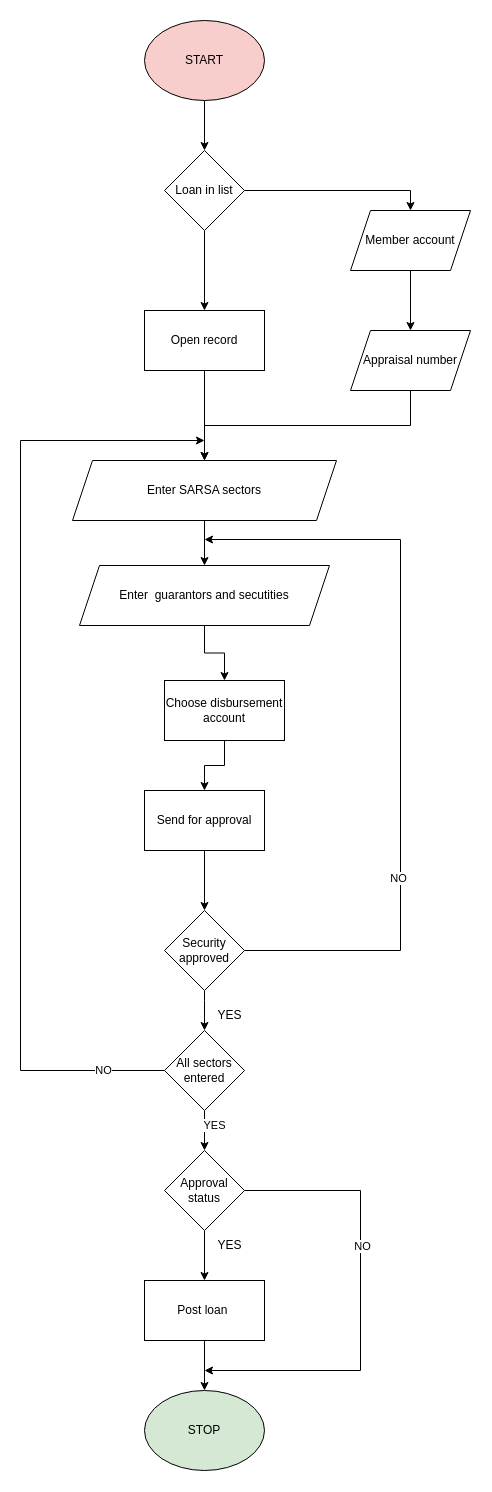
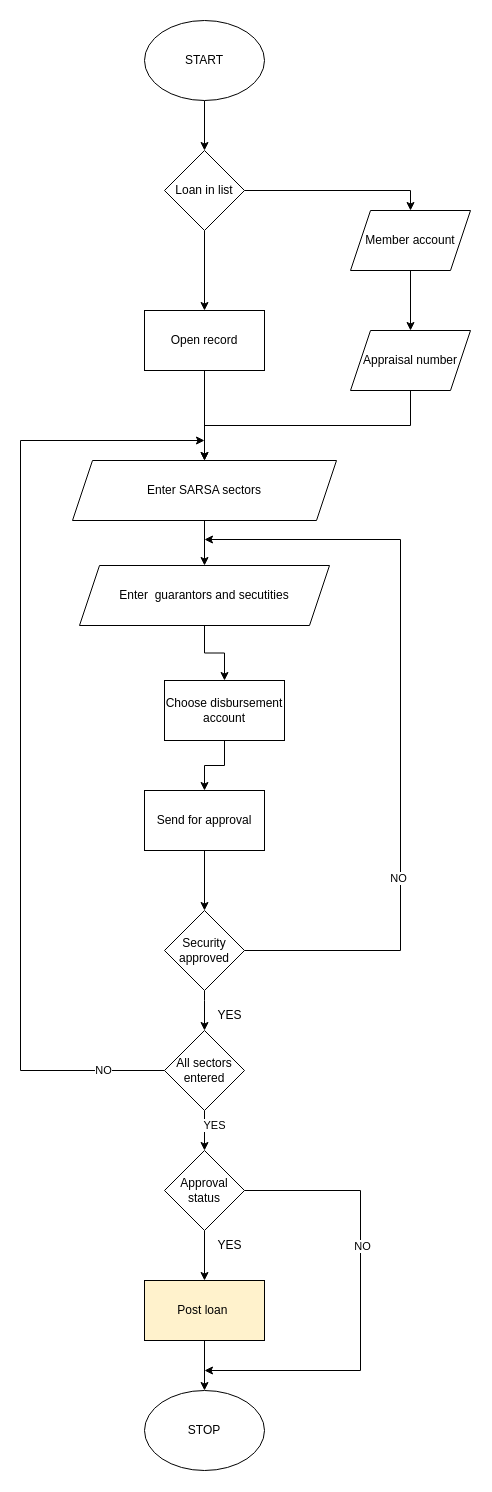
(205, 61) -> (205, 61)
(205, 1311) -> (205, 1311)
(205, 1431) -> (205, 1431)
